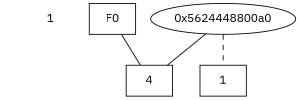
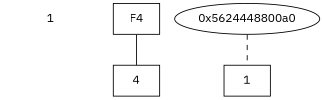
(112, 19) -> (136, 19)
(187, 50) -> none
